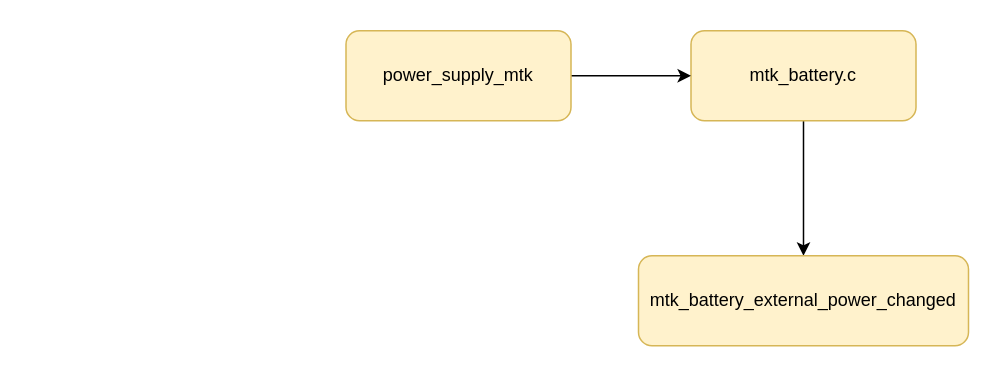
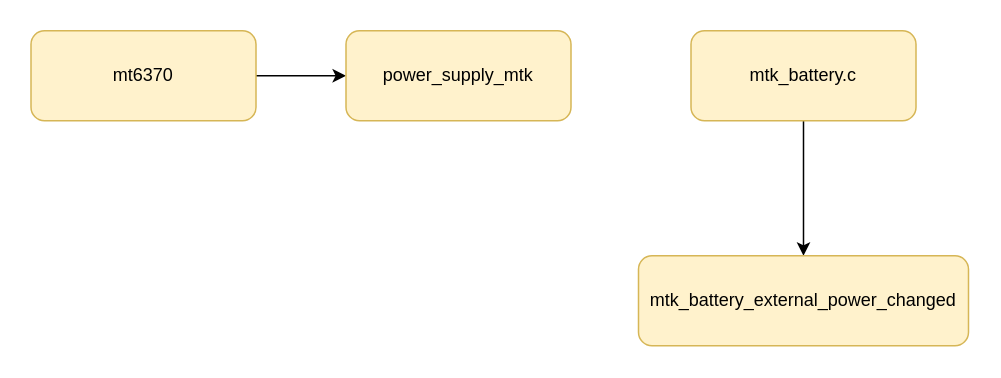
none -> (143, 76)
none -> (296, 76)
(626, 76) -> none
